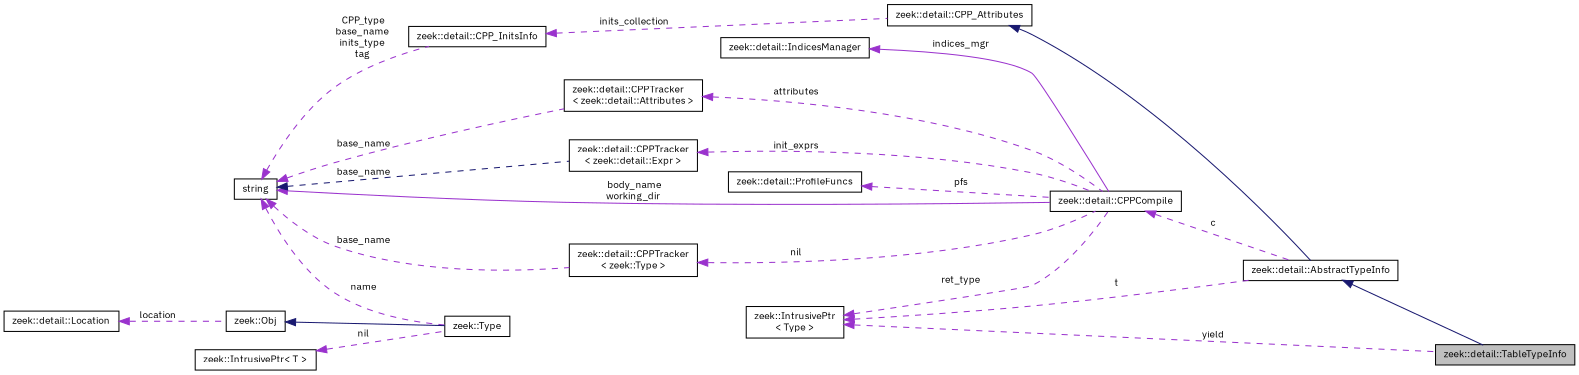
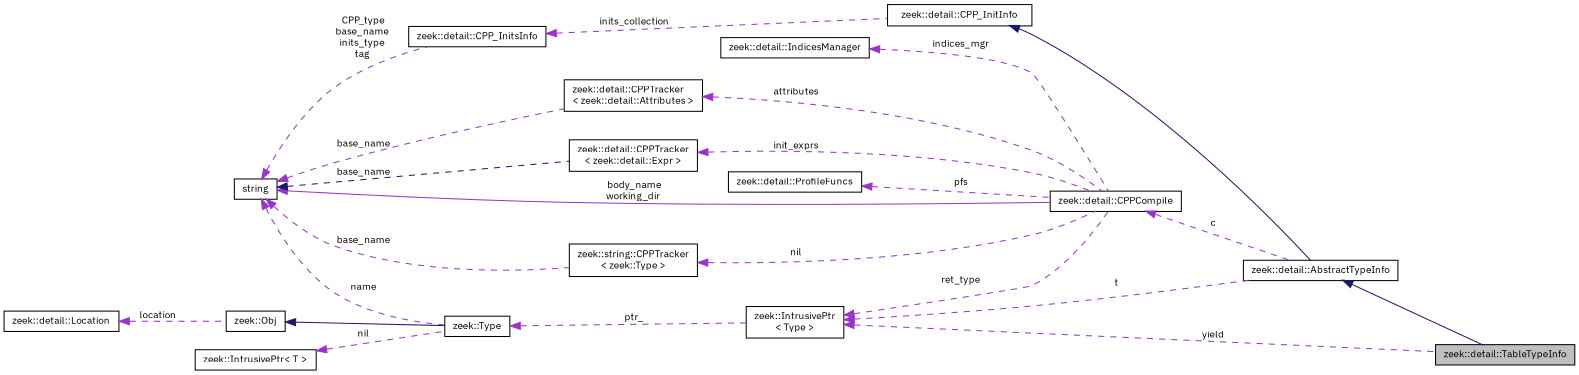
(960, 15) -> (960, 15)
(1026, 70) -> (1026, 70)
(633, 260) -> (633, 260)
none -> (633, 324)
